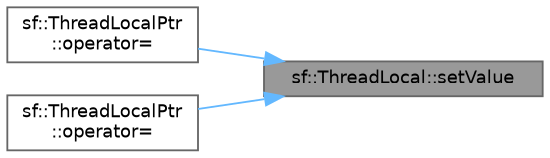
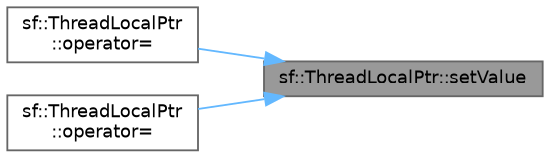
(403, 79) -> (403, 79)
